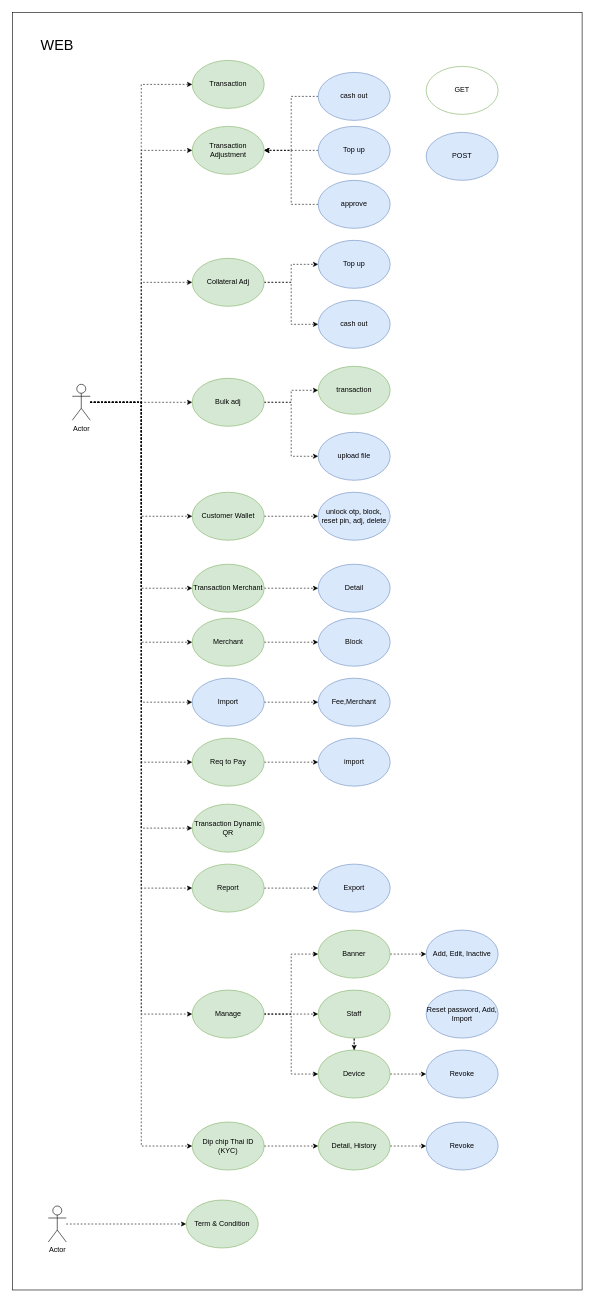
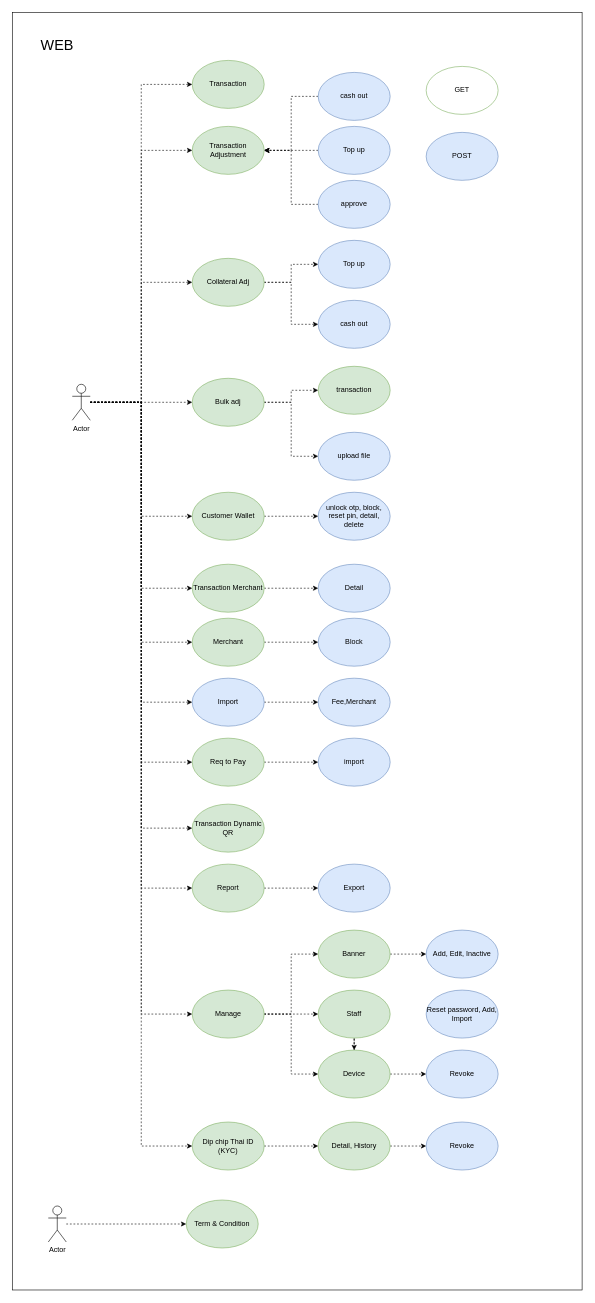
(354, 516) -> (354, 516)
